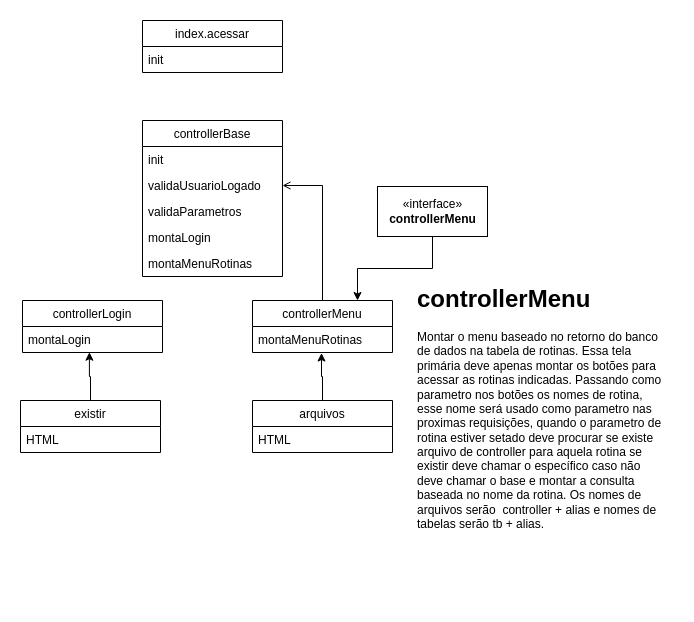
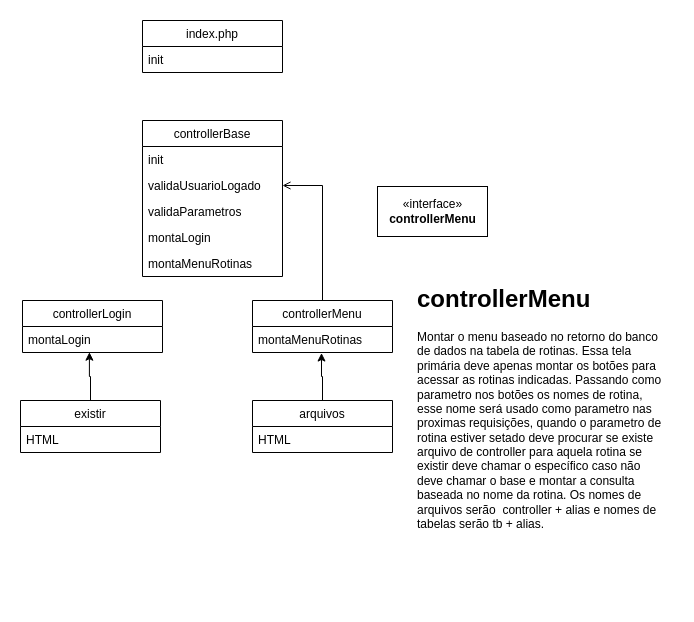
(212, 34) -> (212, 34)
(399, 269) -> none
